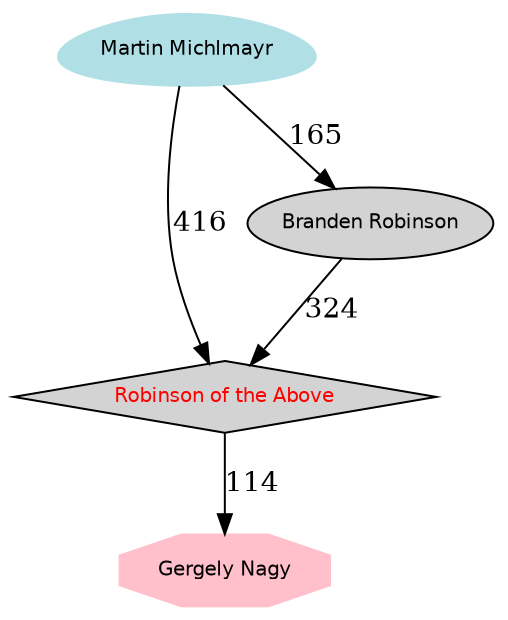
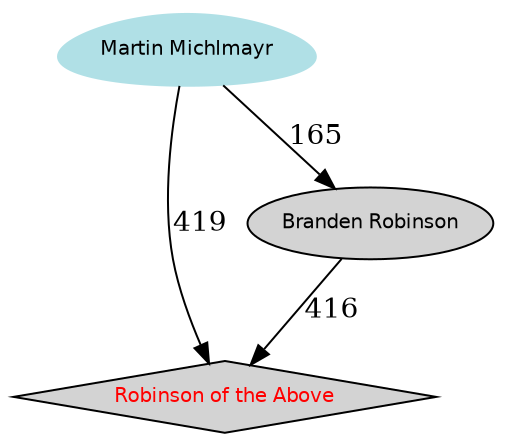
(201, 223) -> (201, 223)
(333, 310) -> (333, 310)
(225, 570) -> none
